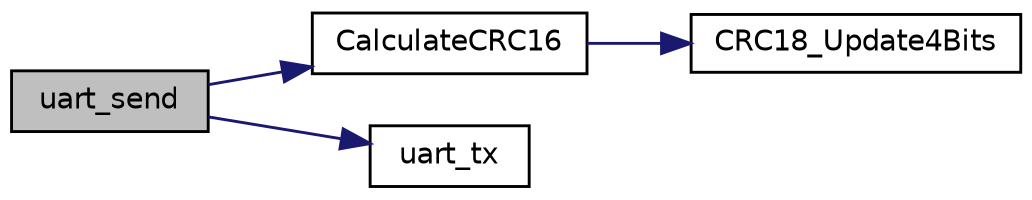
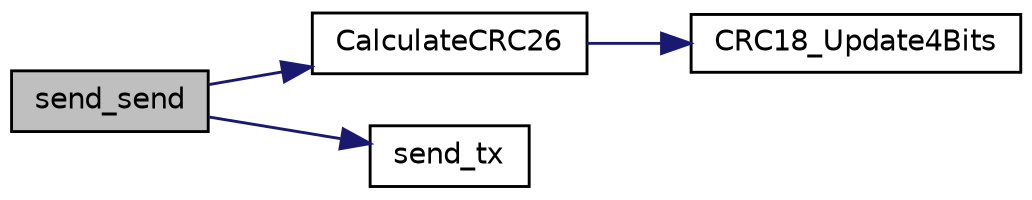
(450, 43) -> (450, 43)
(110, 101) -> (110, 101)
(450, 156) -> (450, 156)
